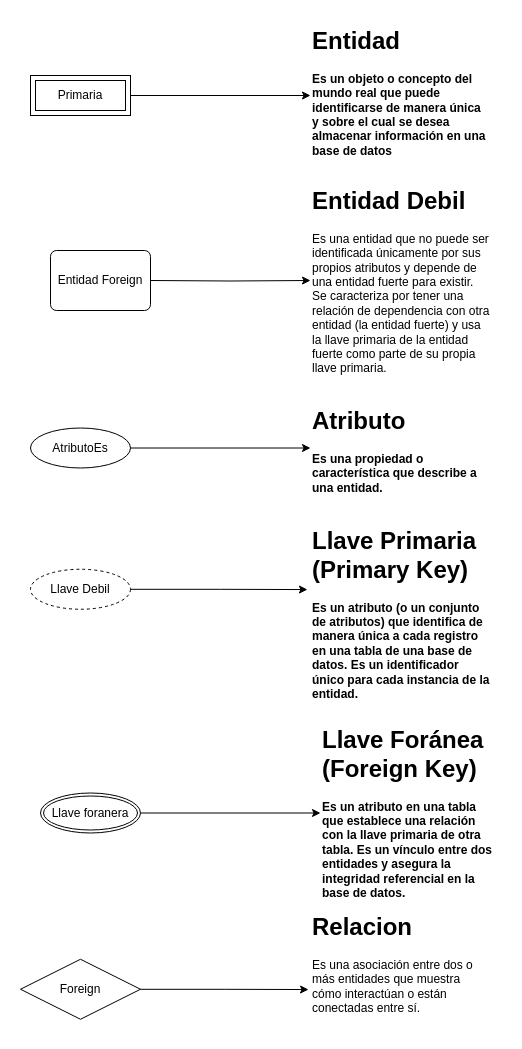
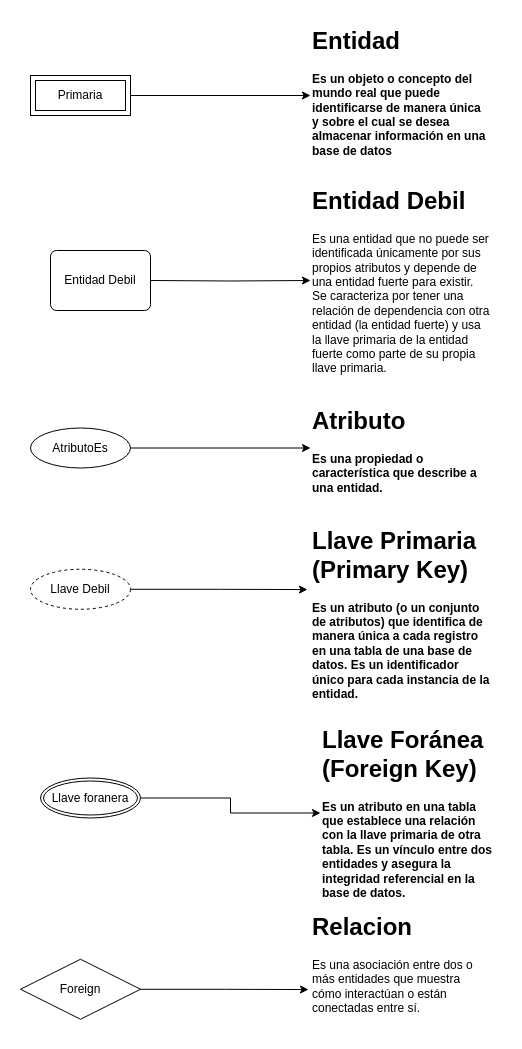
(101, 281) -> (101, 281)
(91, 813) -> (91, 798)
